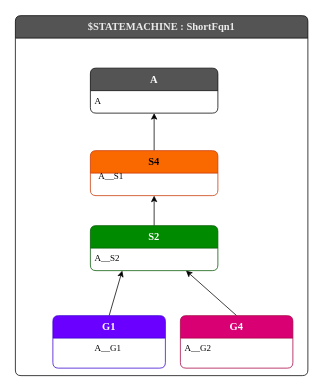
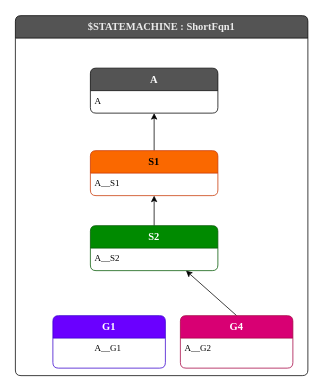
(154, 162) -> (154, 162)
(117, 177) -> (113, 184)
(115, 295) -> none
